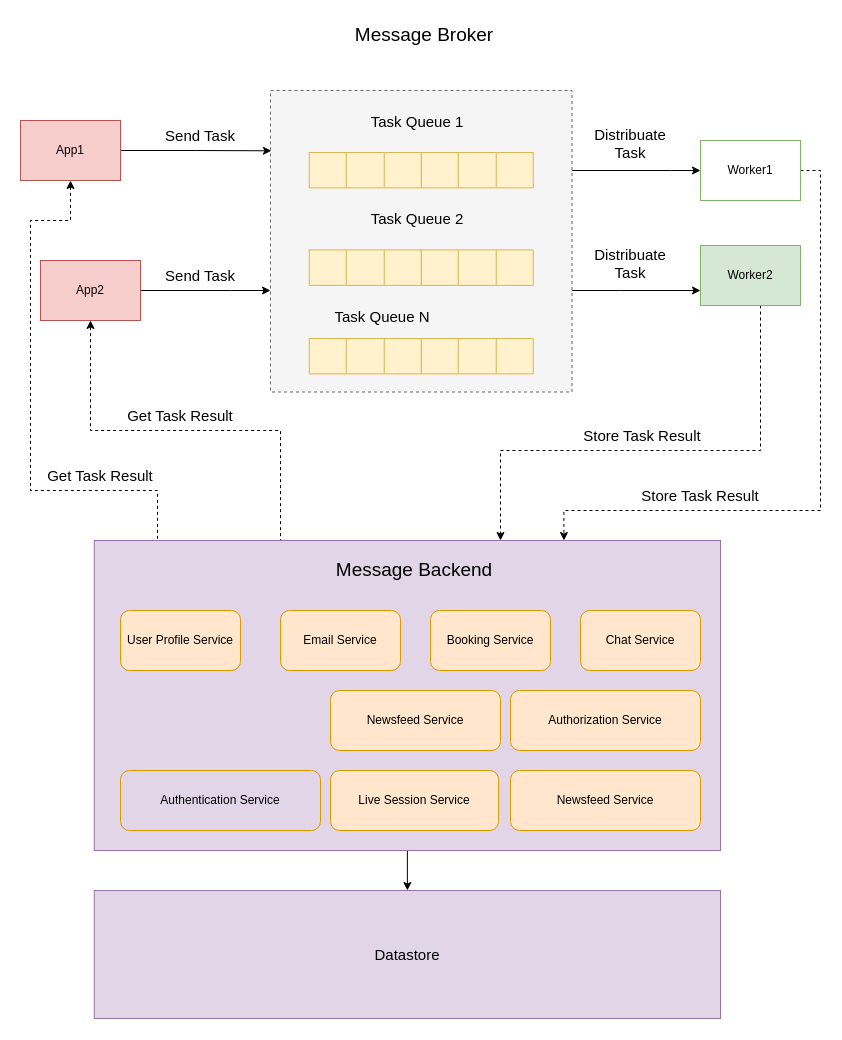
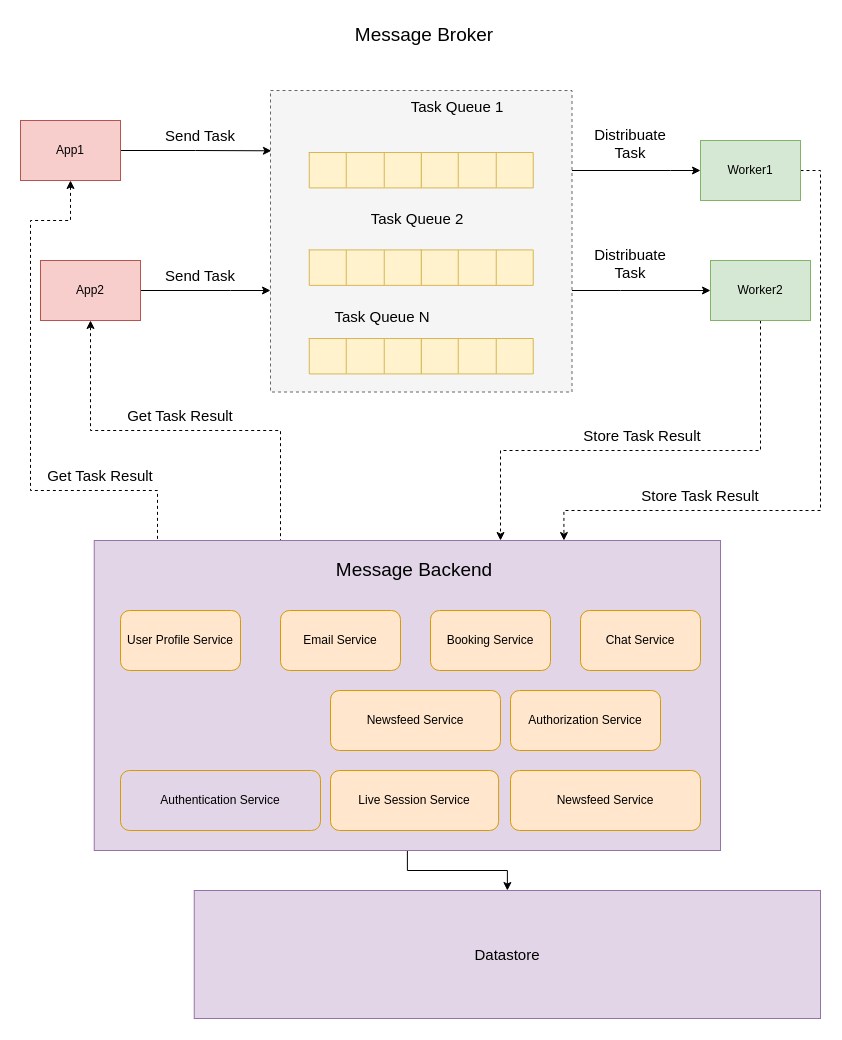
(417, 121) -> (457, 106)
(751, 171) -> (751, 171)
(751, 276) -> (761, 291)
(606, 721) -> (586, 721)
(407, 955) -> (507, 955)
